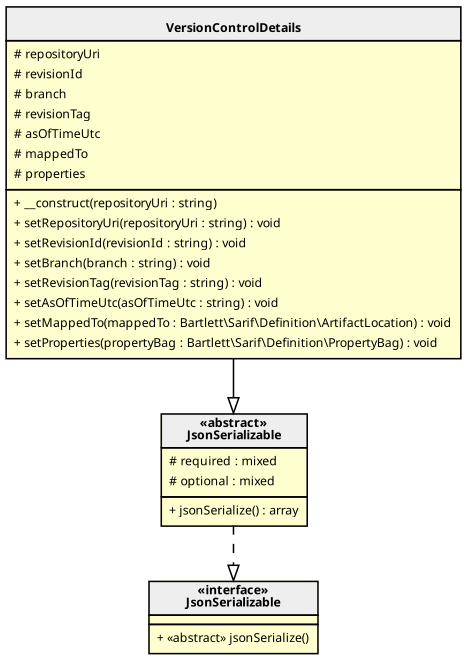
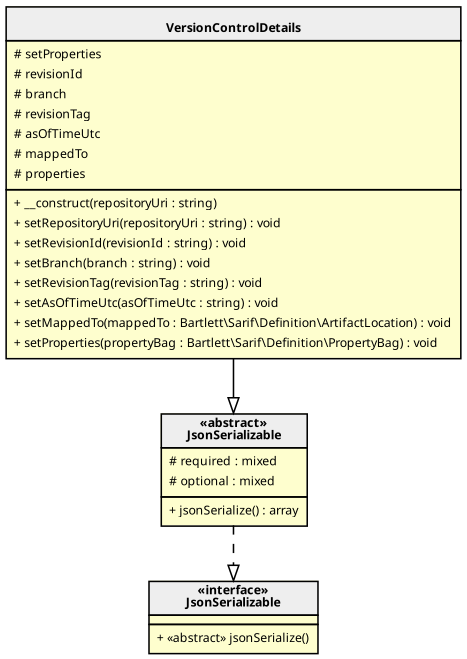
(58, 55) -> (58, 55)
